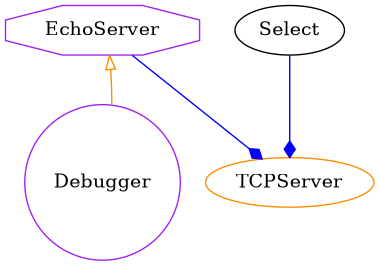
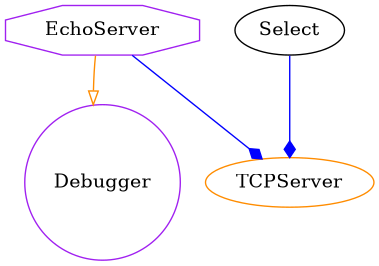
(112, 87) -> (94, 73)
